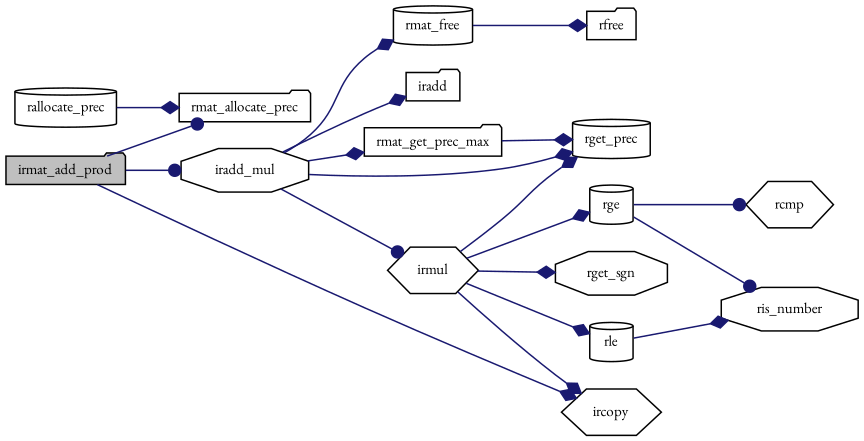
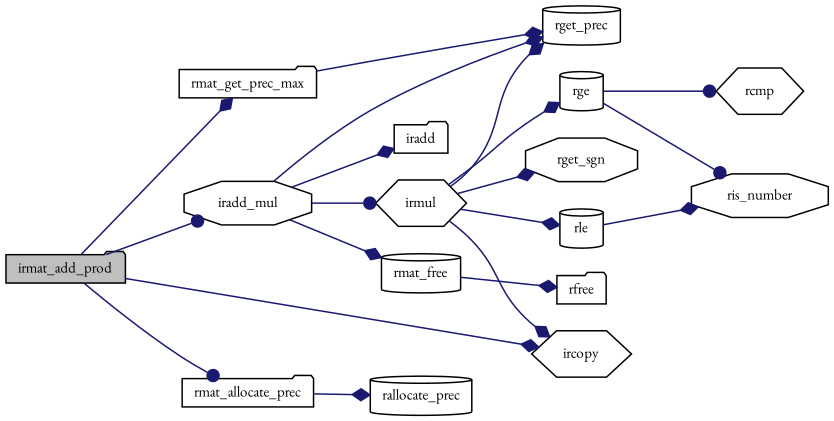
(139, 108) -> (333, 394)
(327, 158) -> (150, 183)
